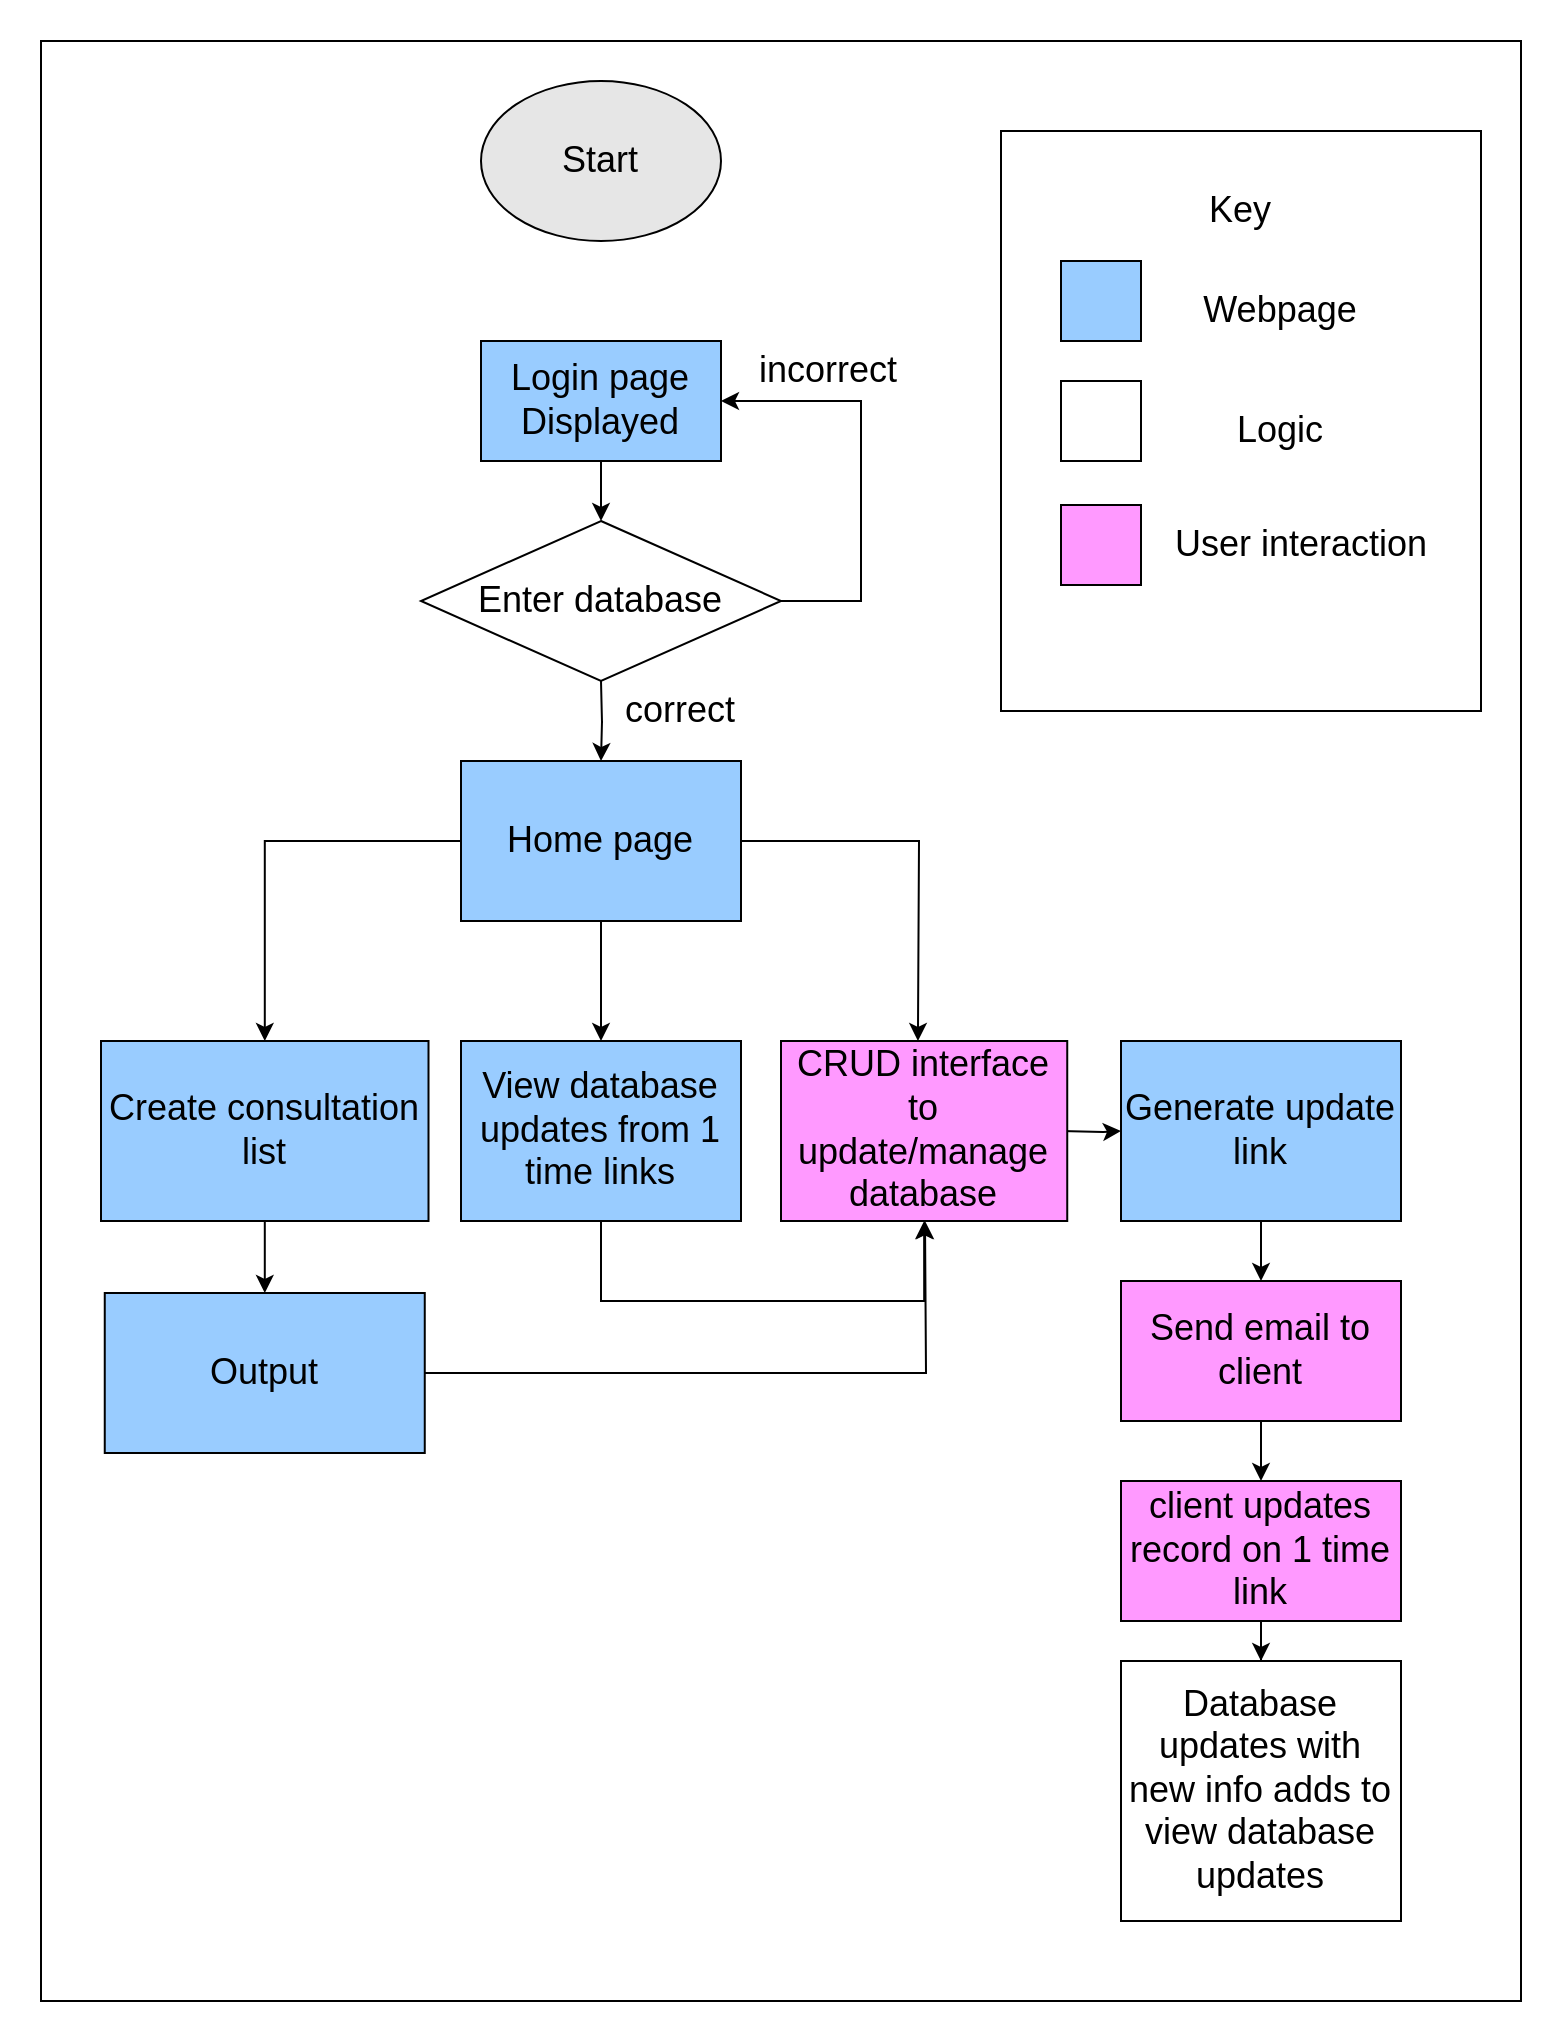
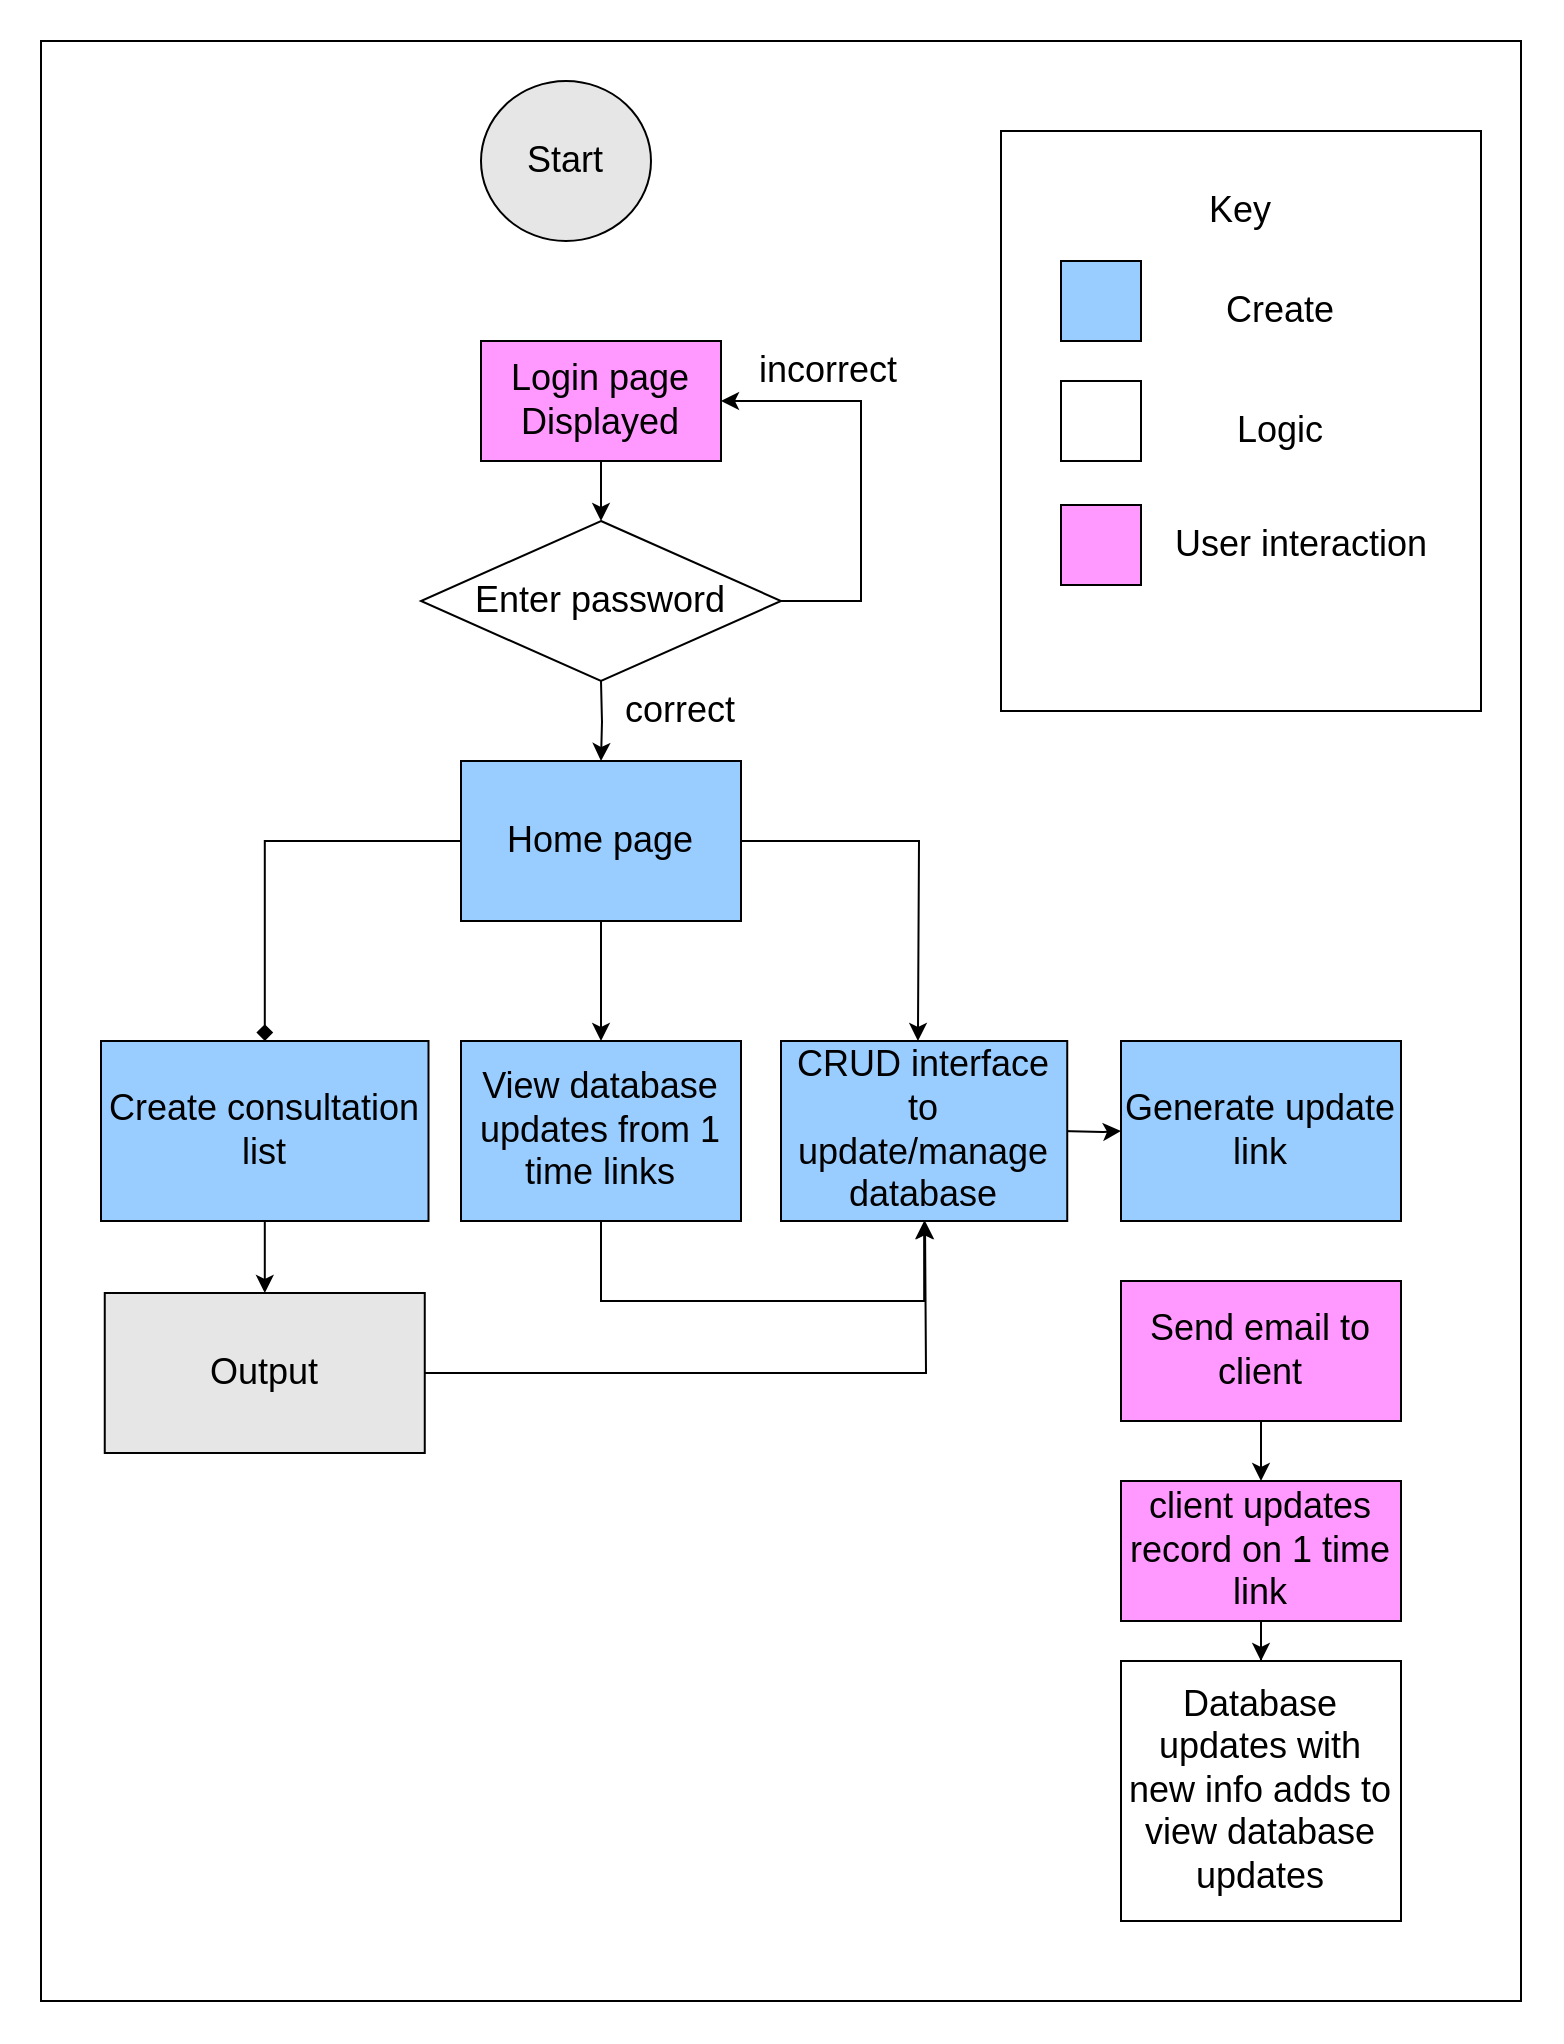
(601, 161) -> (566, 161)
(1281, 311) -> (1281, 311)
(601, 401) -> (601, 401)
(601, 601) -> (601, 601)
(265, 1026) -> (265, 1025)
(924, 1131) -> (924, 1131)
(1261, 1258) -> none
(265, 1373) -> (265, 1373)
